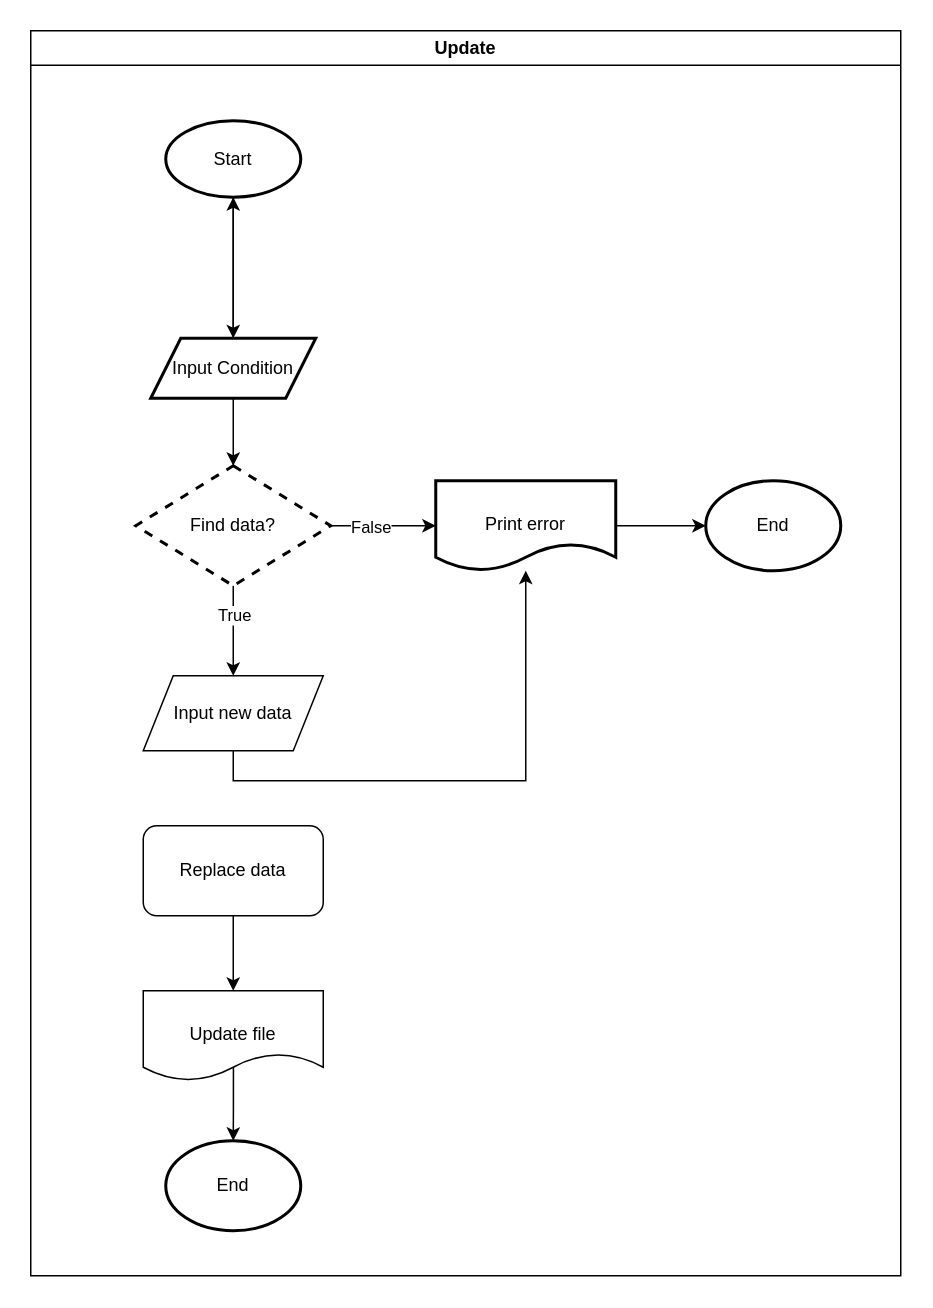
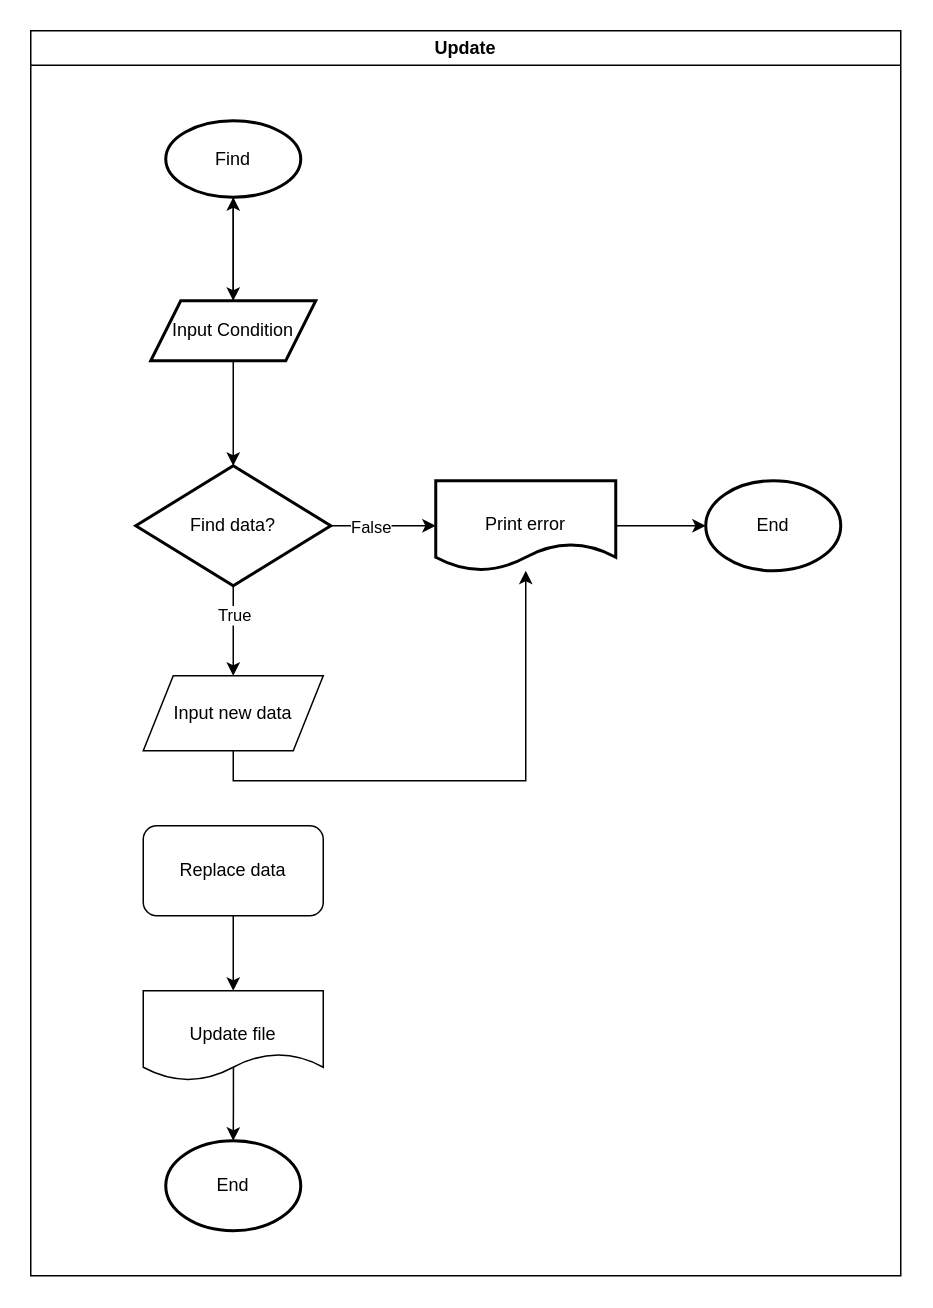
(233, 160) -> (233, 160)
(233, 368) -> (233, 331)
(233, 526) -> (233, 526)
